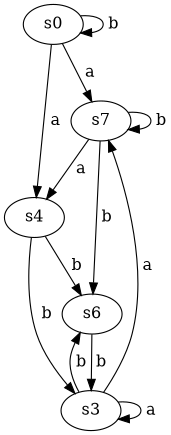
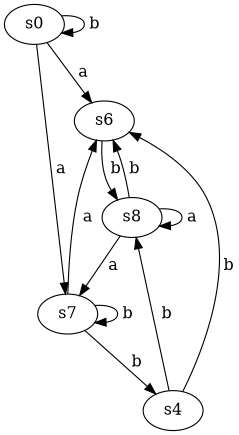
(44, 115) -> (66, 68)
(78, 169) -> (134, 362)
(104, 218) -> (85, 218)
(91, 411) -> (132, 218)
